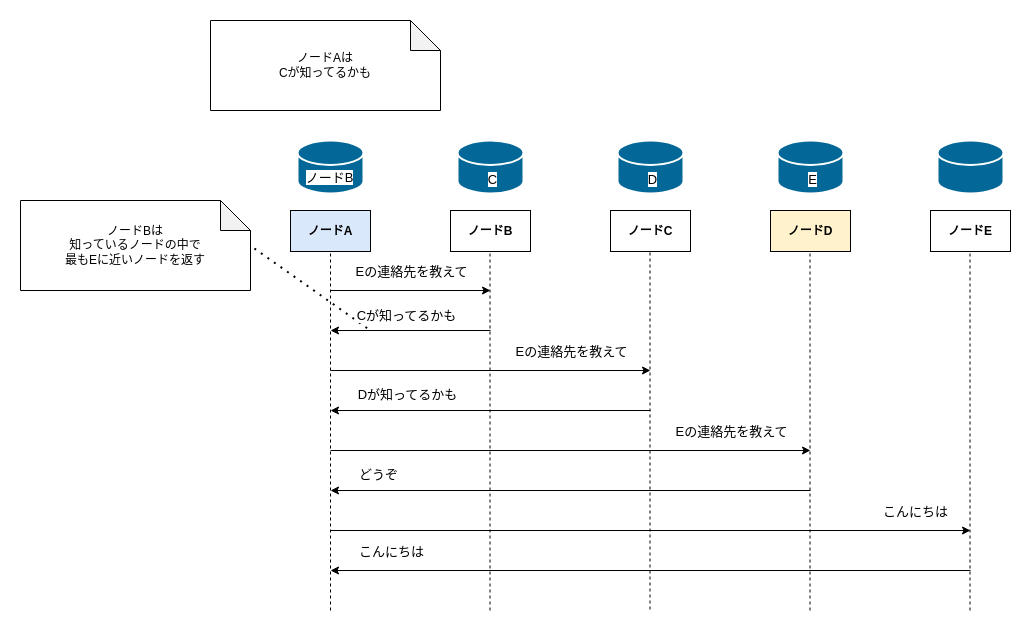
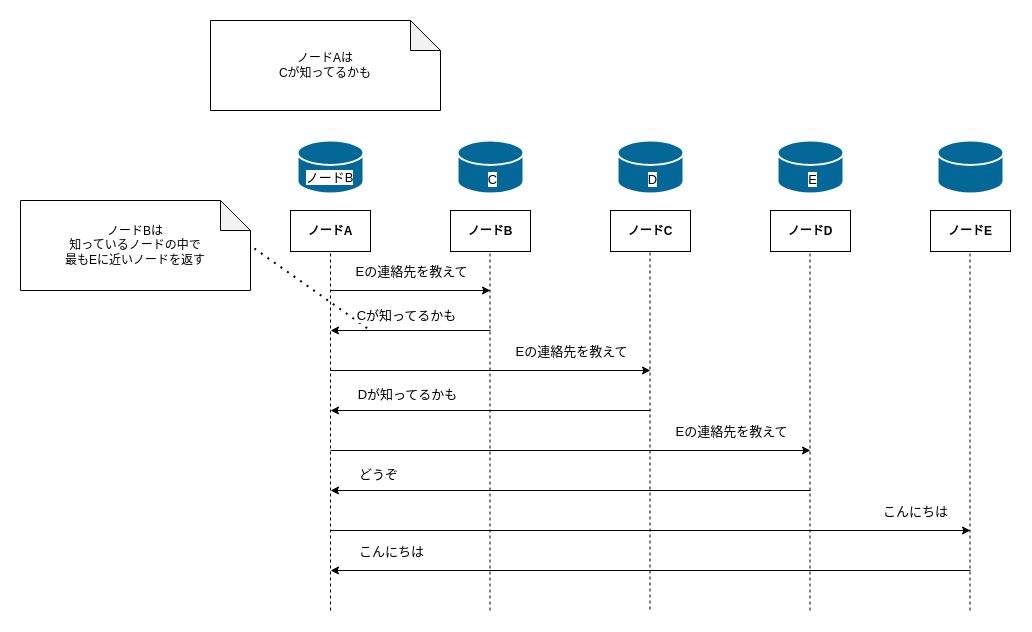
(331, 231) -> (331, 231)
(811, 231) -> (811, 231)
